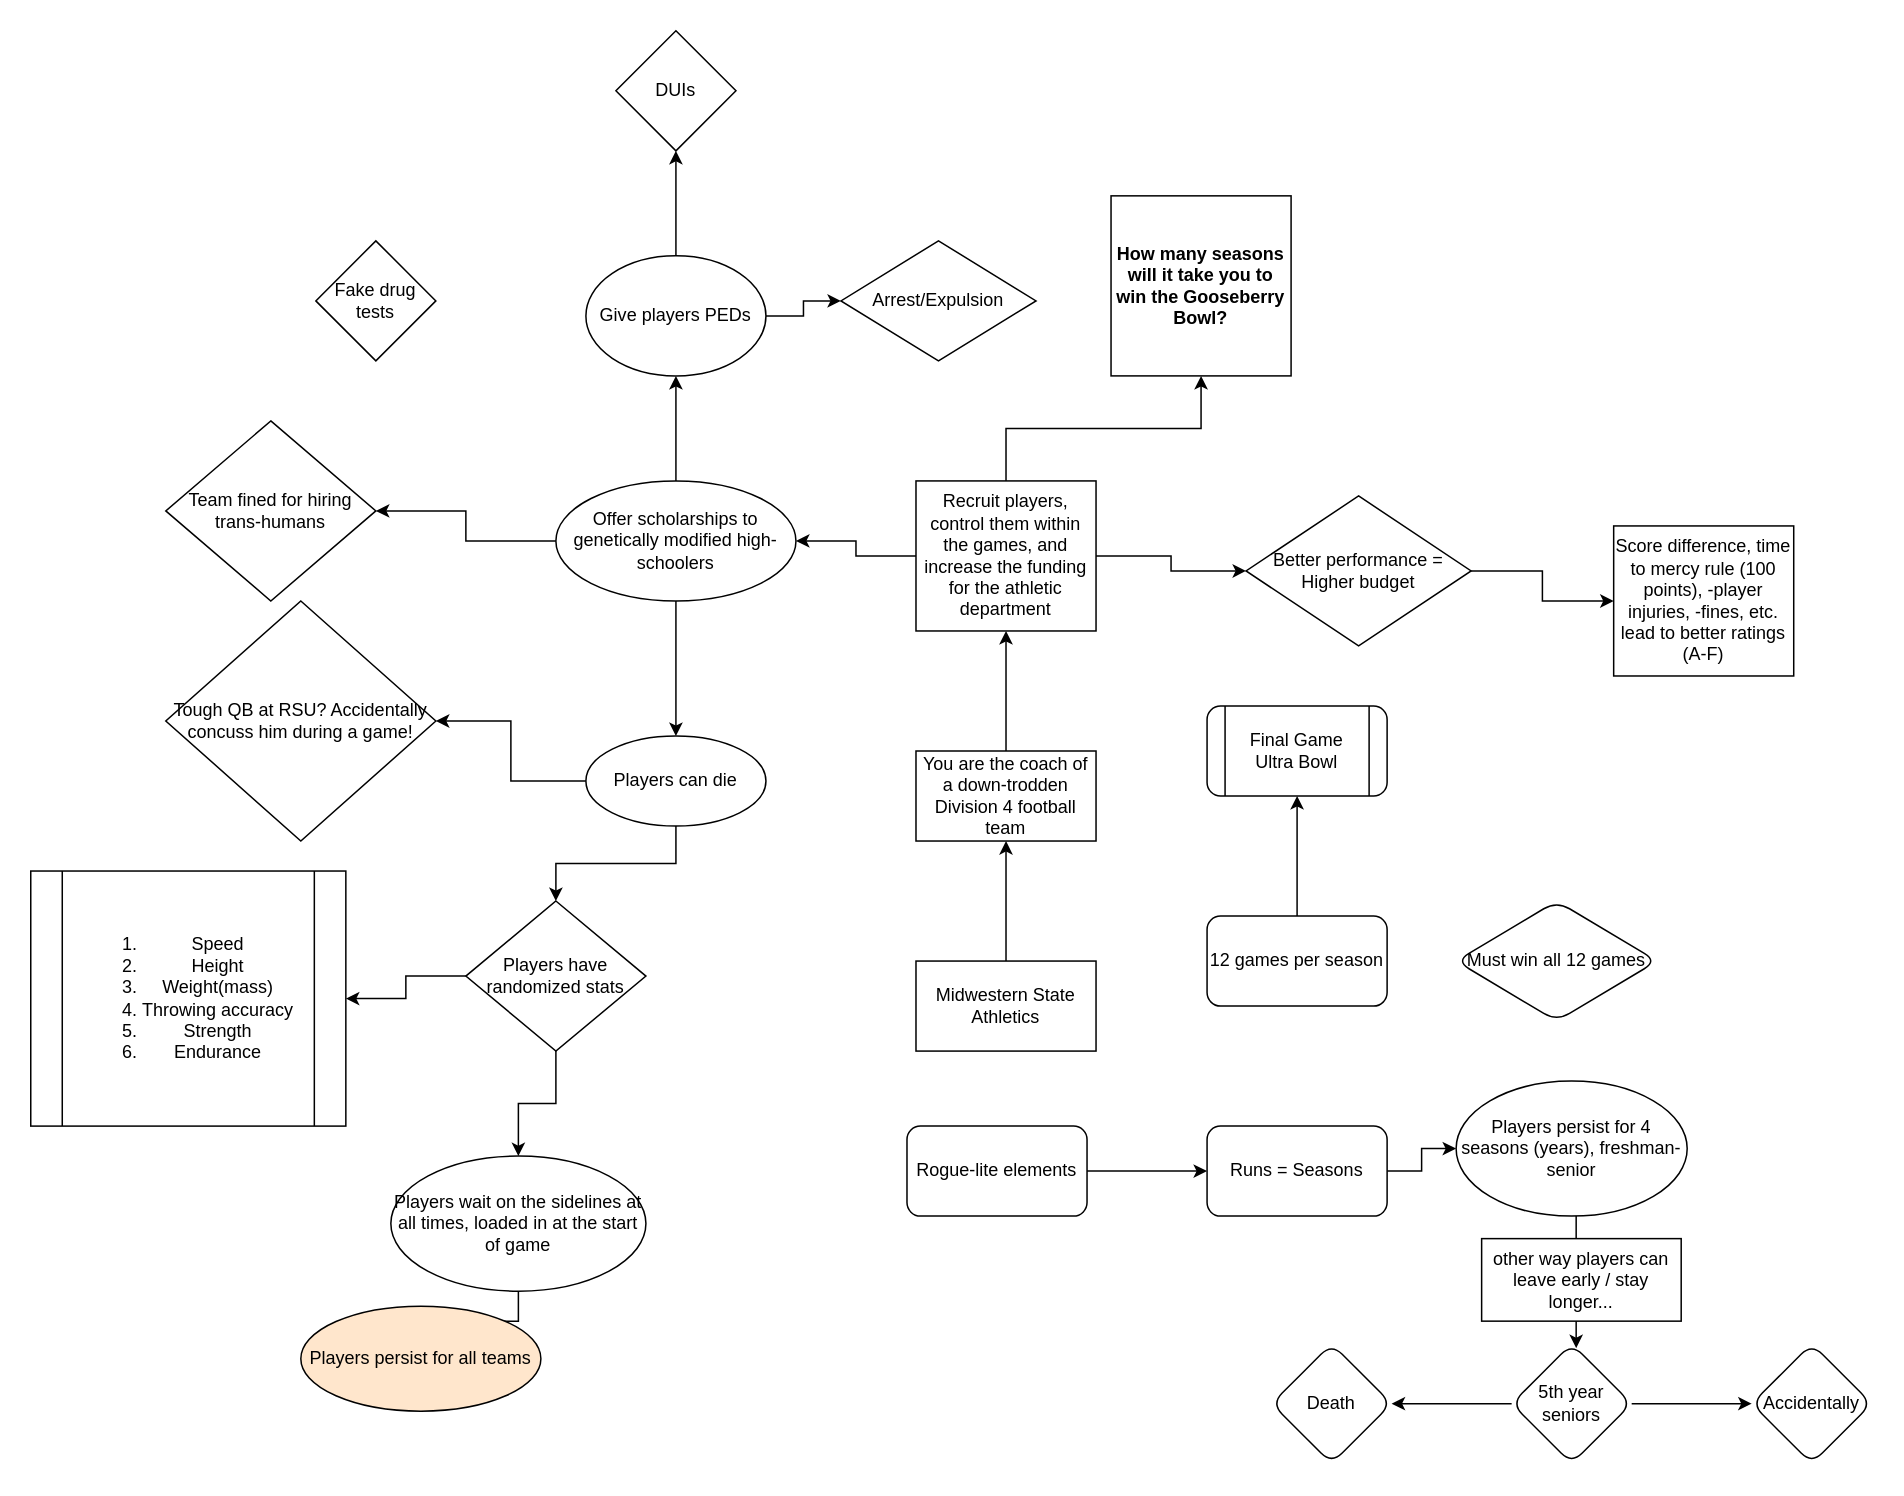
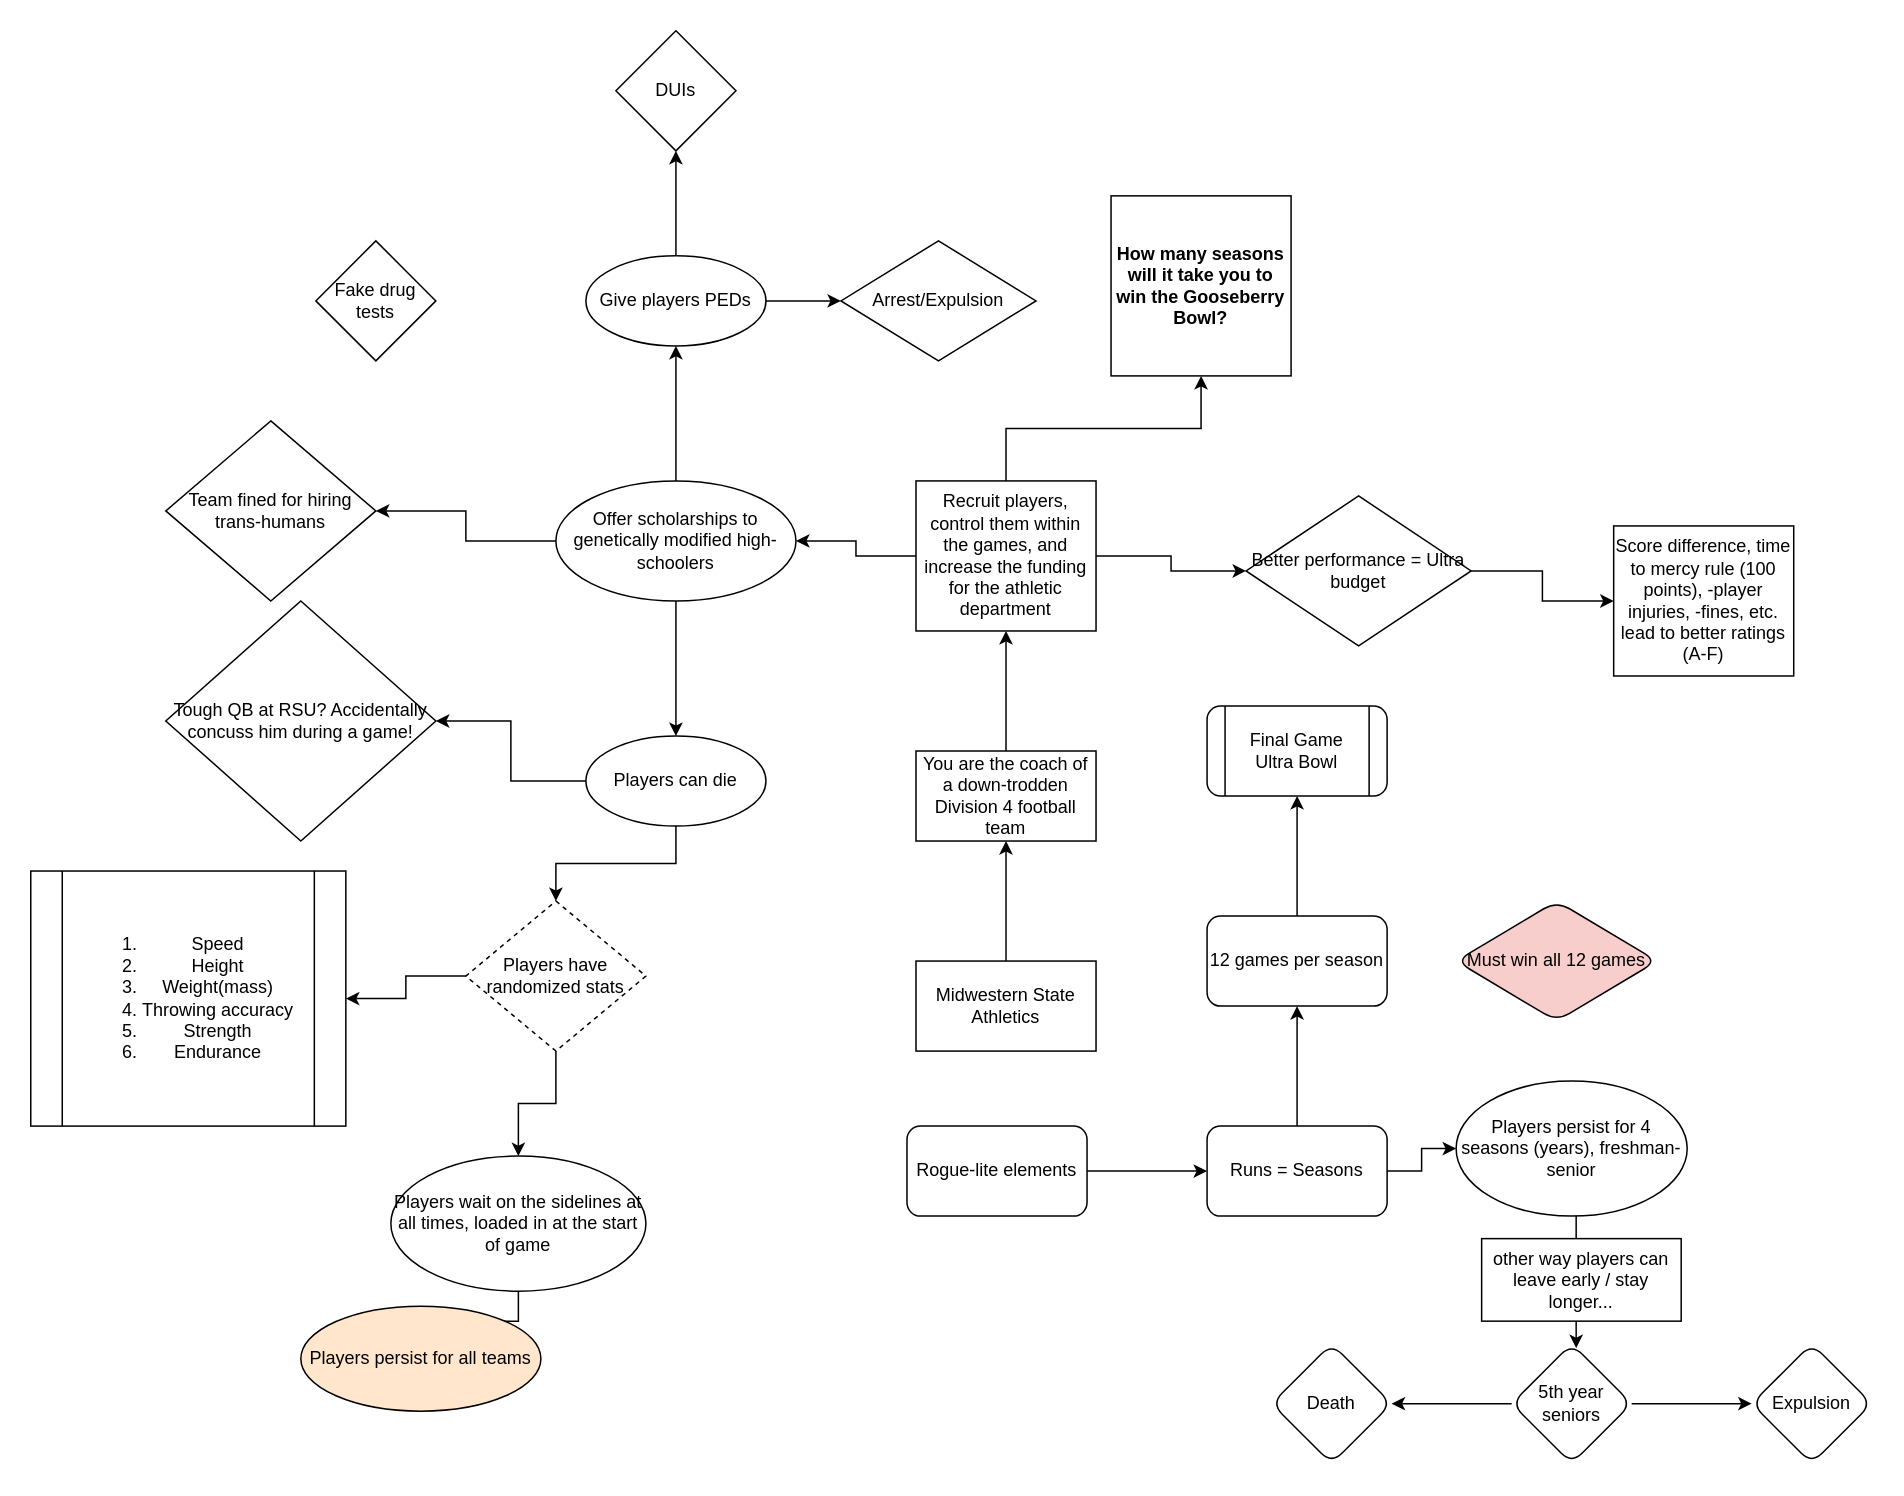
(676, 316) -> (676, 301)
(1358, 571) -> (1358, 571)
(1556, 961) -> (1556, 961)
(556, 976) -> (556, 976)
none -> (1297, 1071)
(1811, 1403) -> (1811, 1403)
